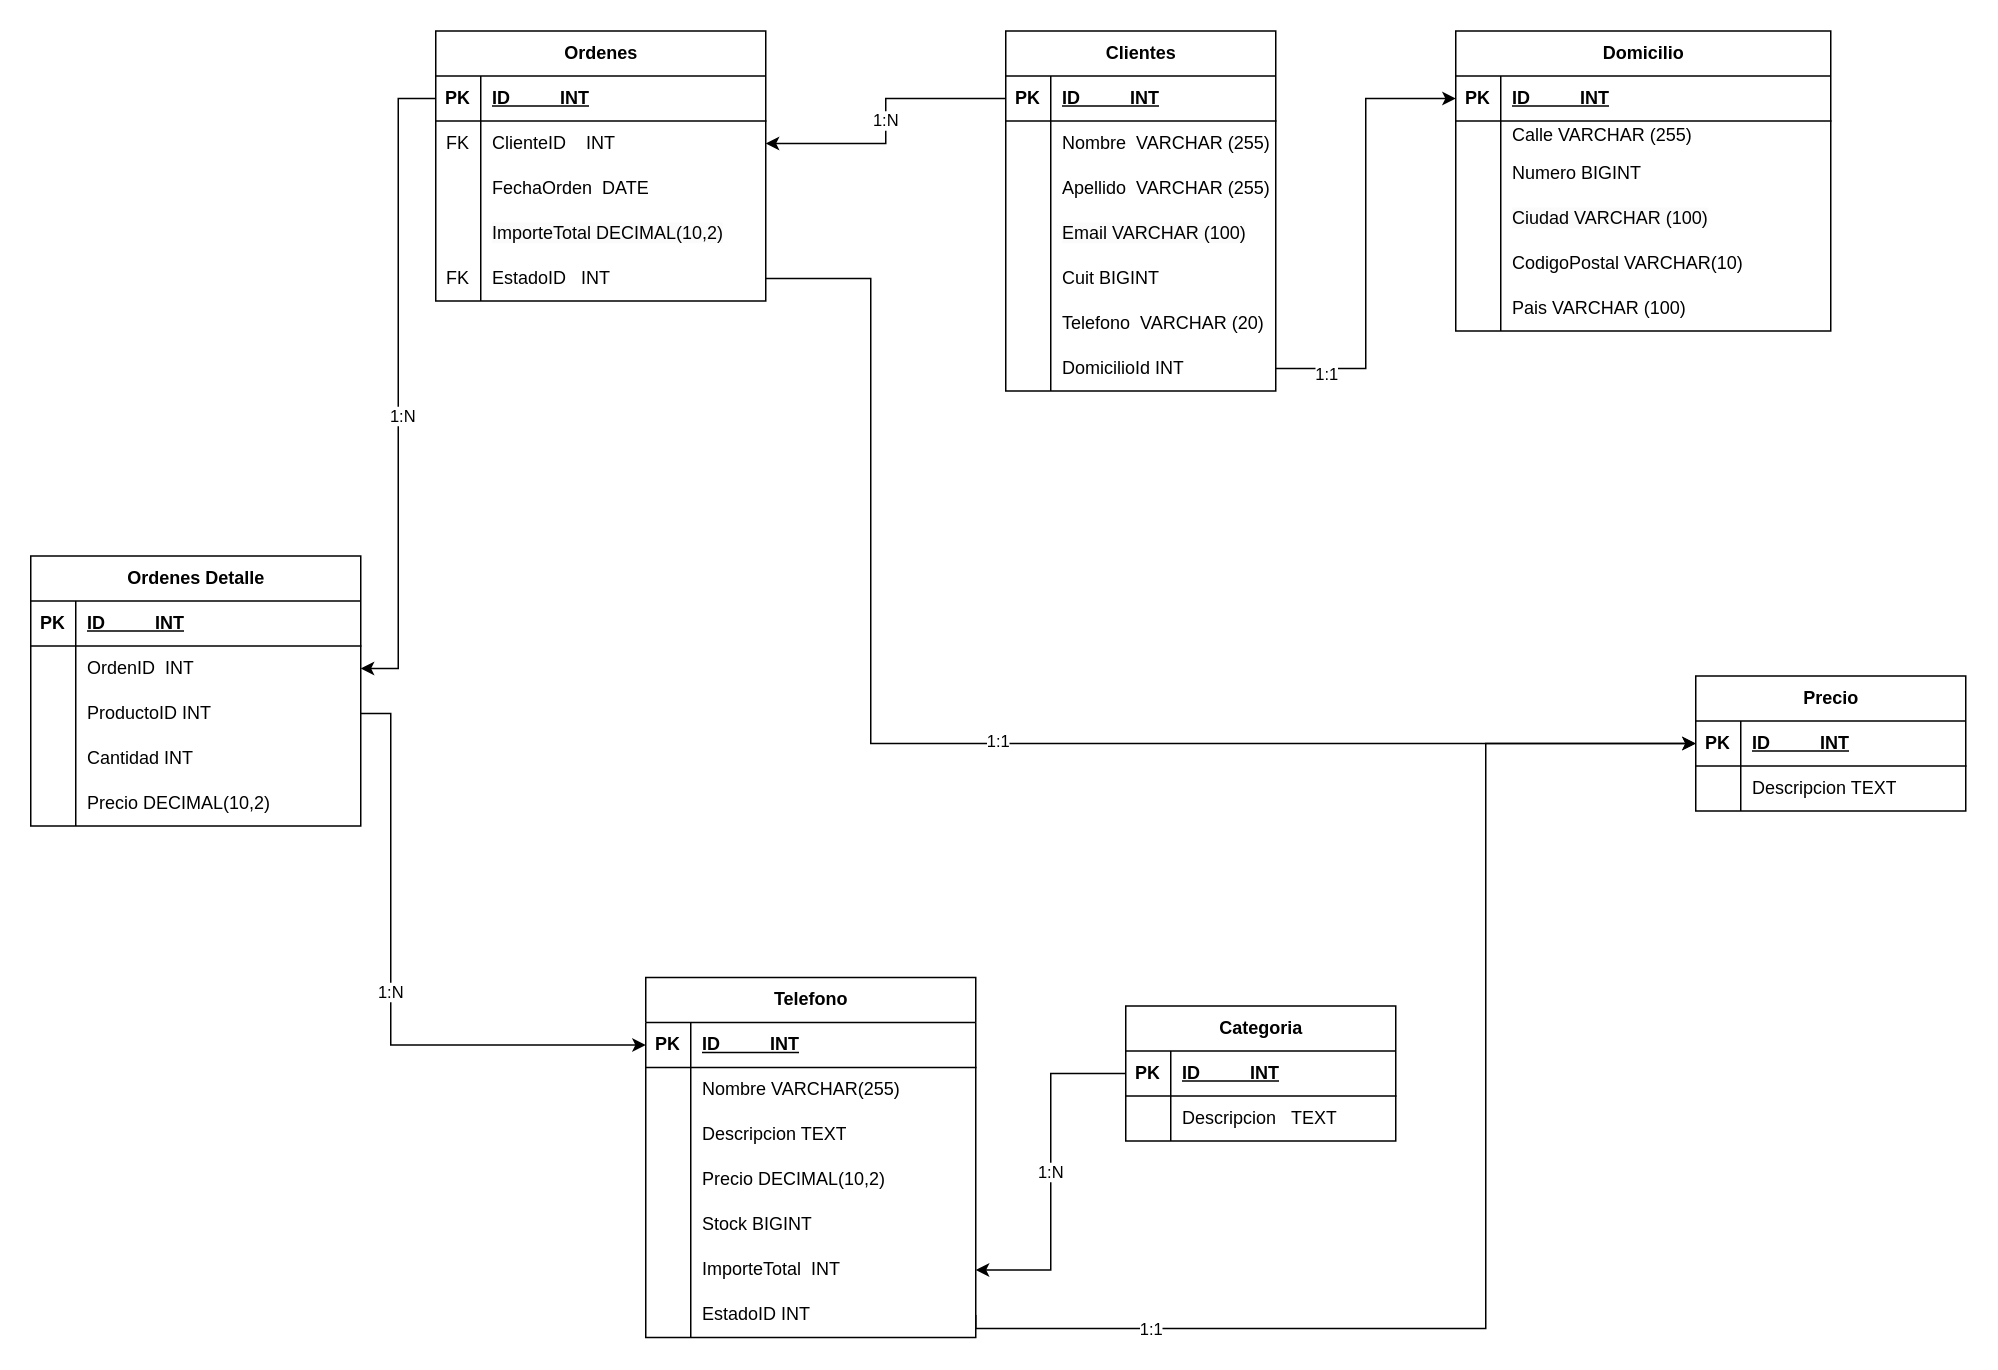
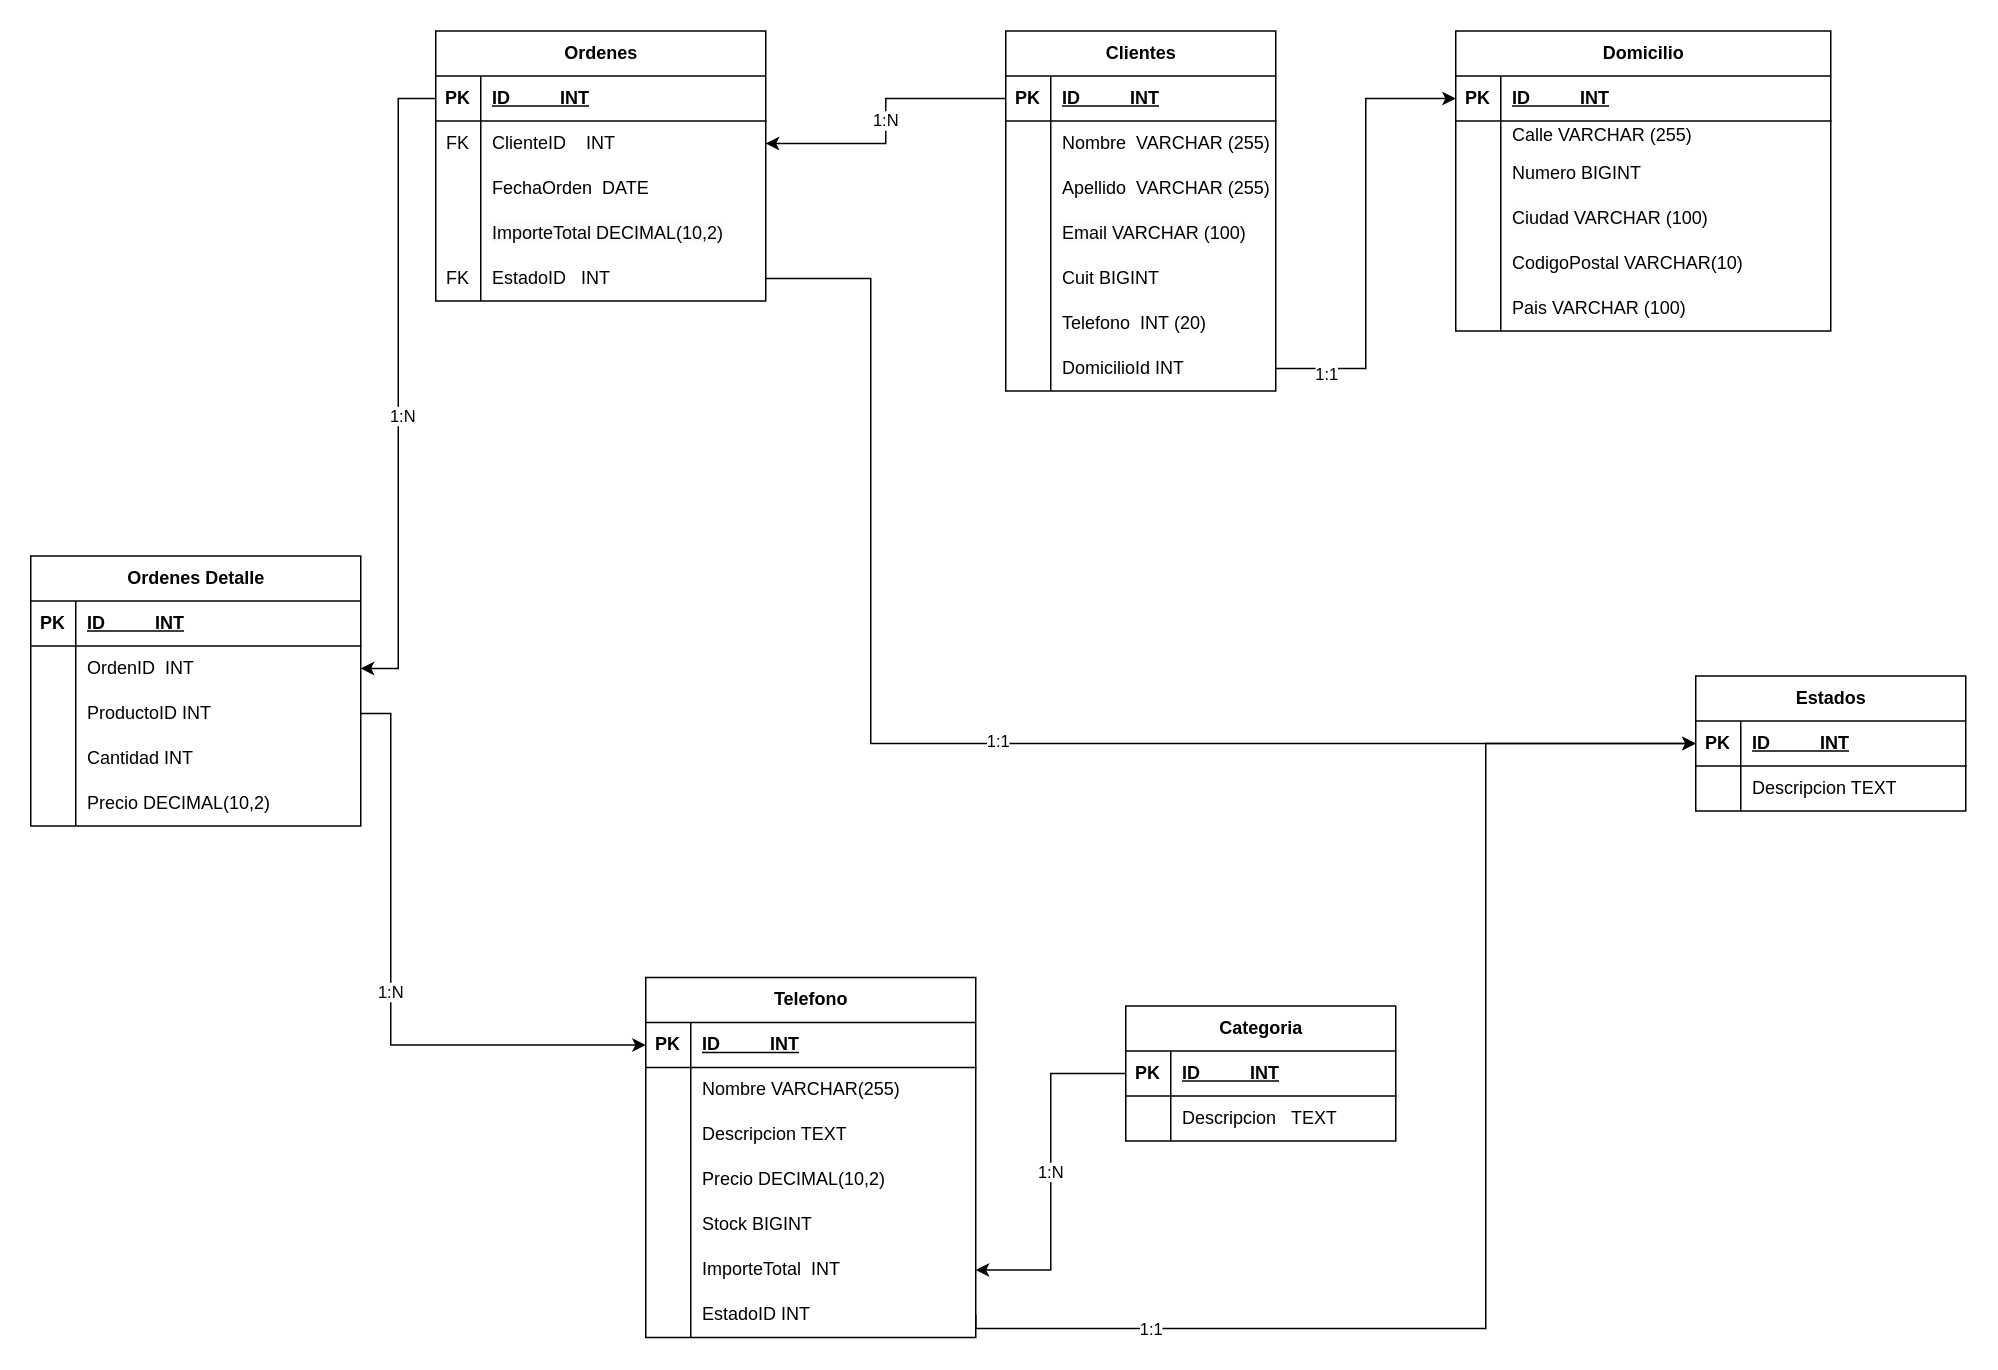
(1169, 323) -> (1149, 323)
(1832, 698) -> (1832, 698)
